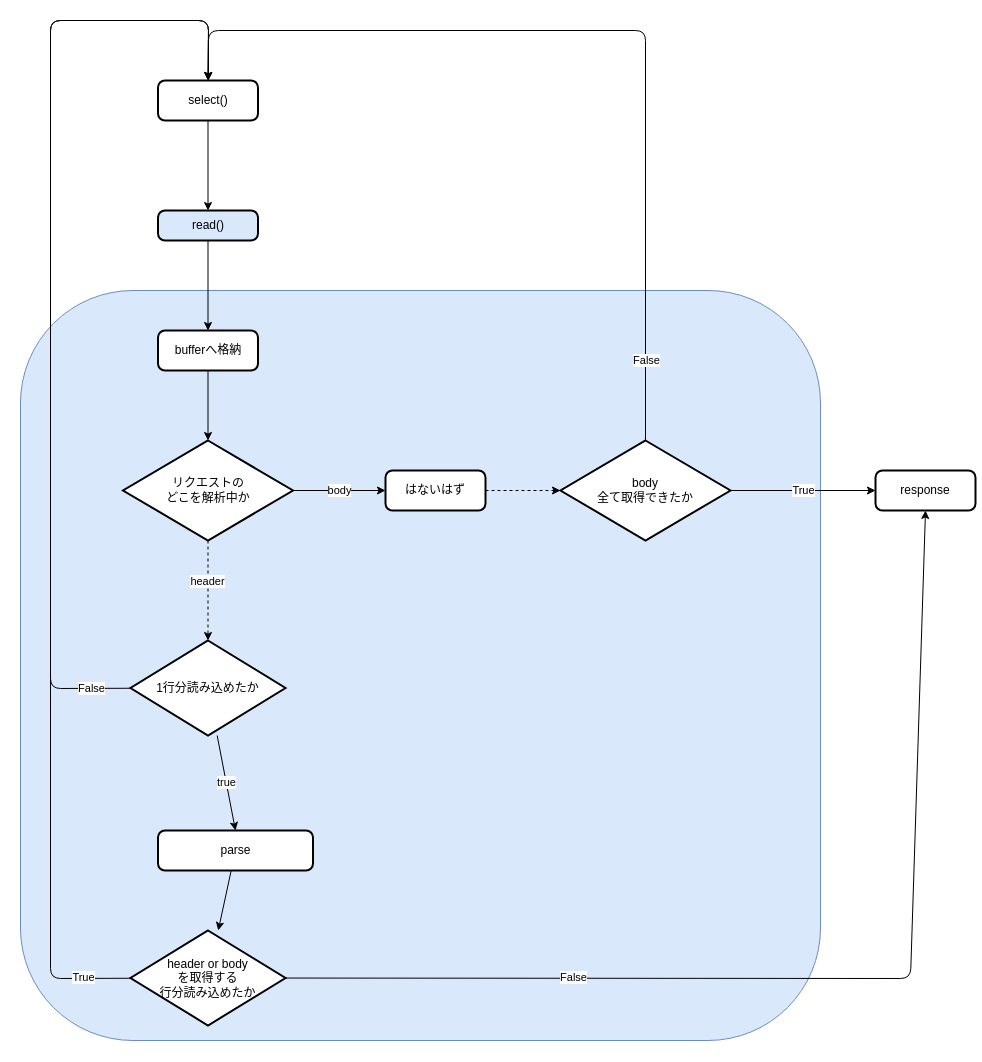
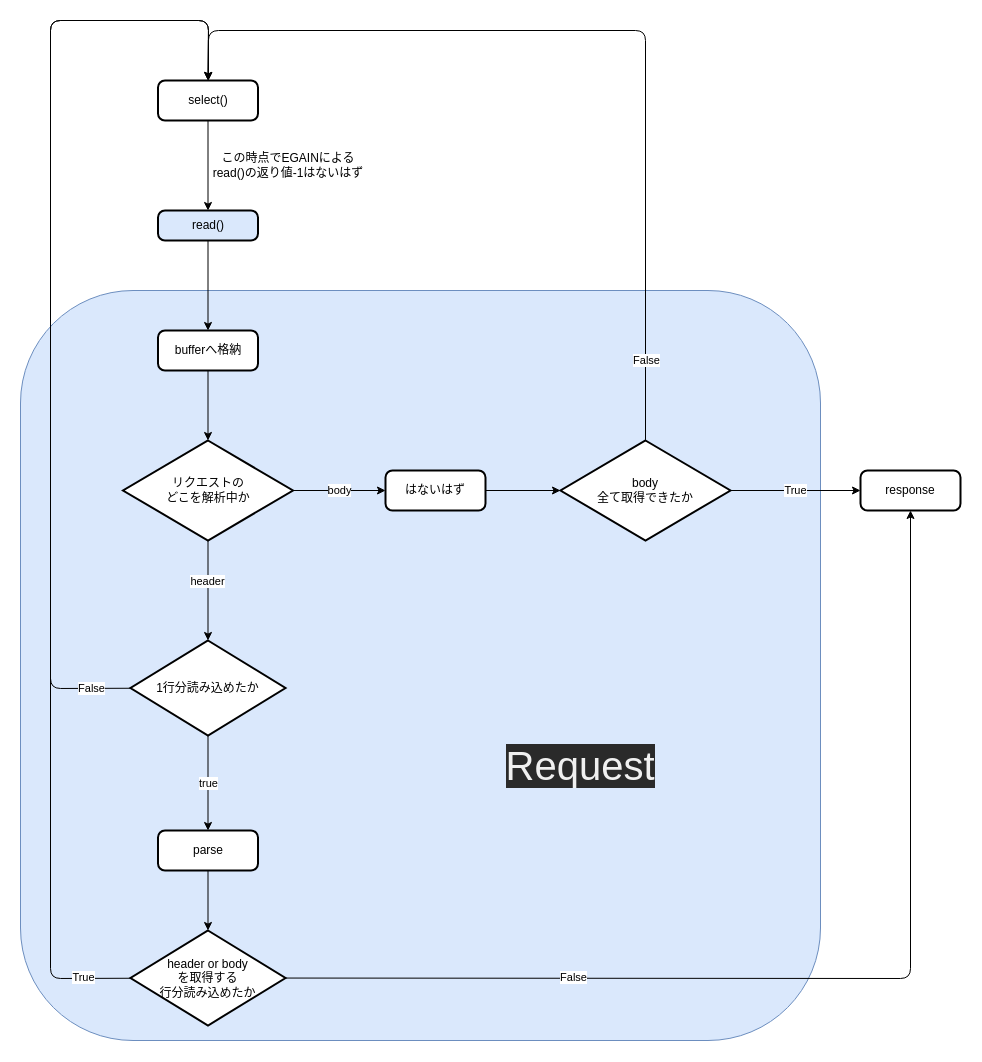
none -> (288, 166)
(519, 491) -> (519, 491)
(926, 491) -> (911, 491)
(208, 610) -> (208, 610)
none -> (581, 766)
(236, 851) -> (208, 851)
